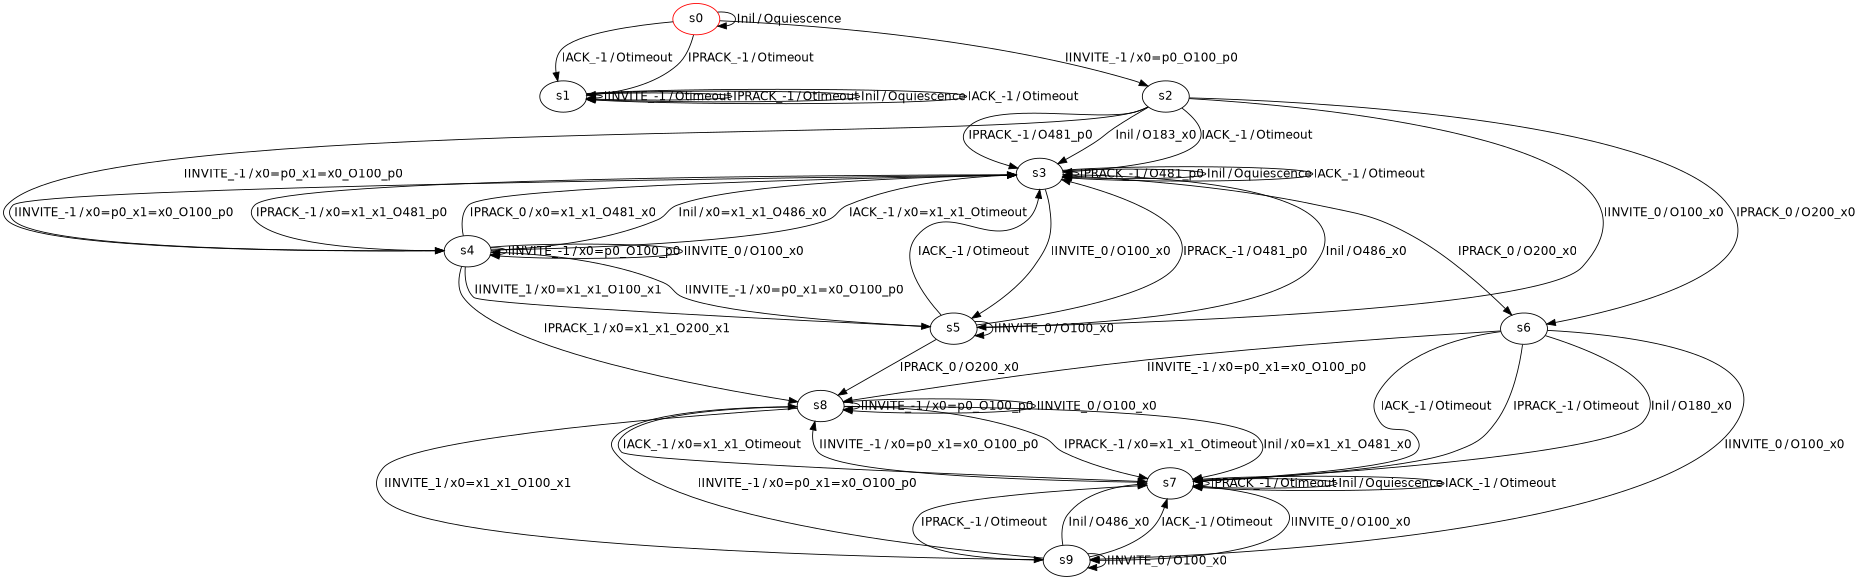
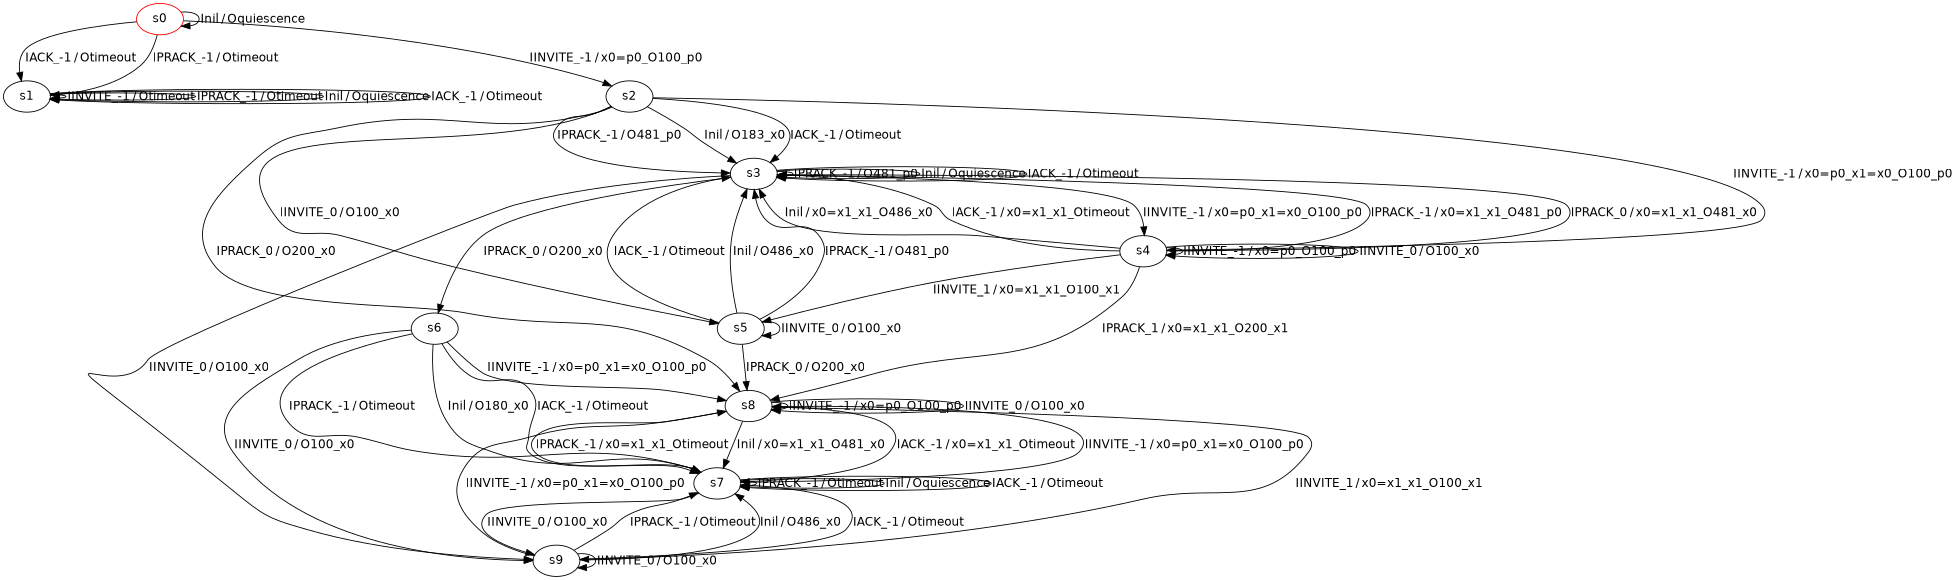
(1586, 141) -> (234, 281)
(1037, 263) -> (174, 344)
(711, 305) -> none
